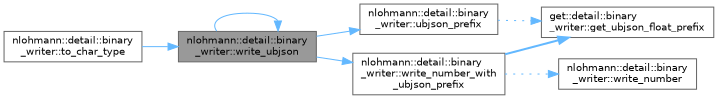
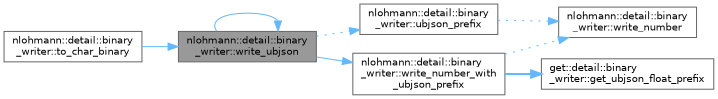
(514, 21) -> (523, 21)
(333, 34) -> (333, 34)
(73, 47) -> (73, 47)
